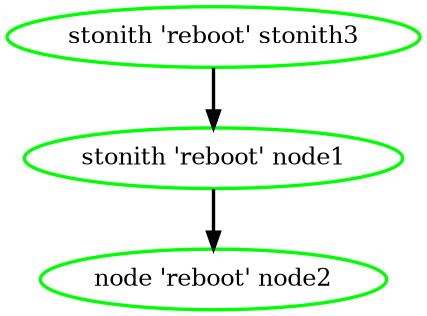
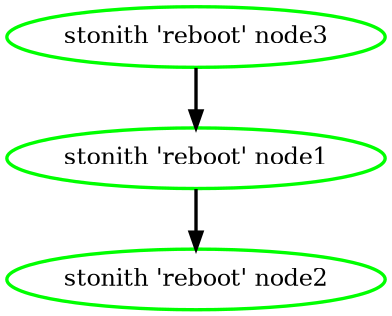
(214, 37) -> (196, 37)
(214, 279) -> (196, 279)
